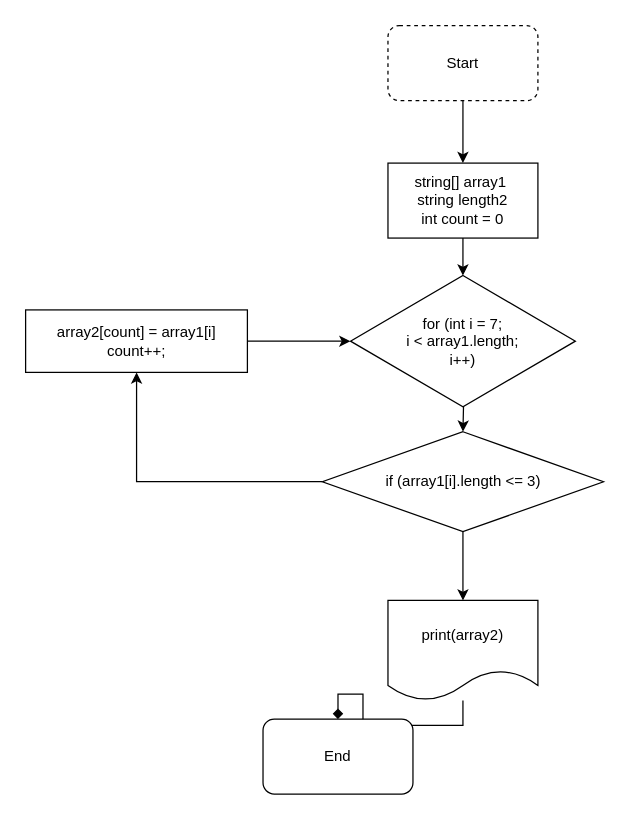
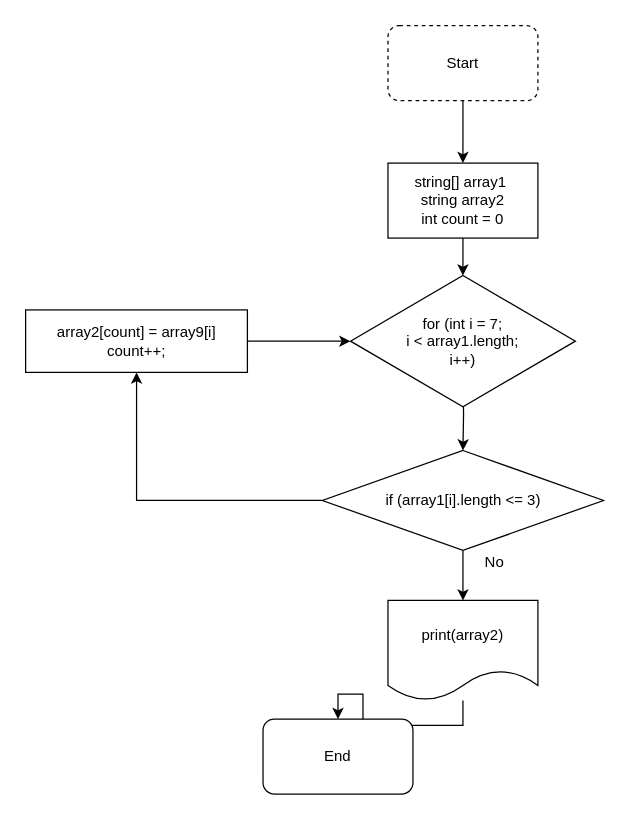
(463, 201) -> (463, 201)
(137, 342) -> (137, 342)
(463, 482) -> (463, 501)
none -> (494, 563)
(338, 708) -> (338, 709)
